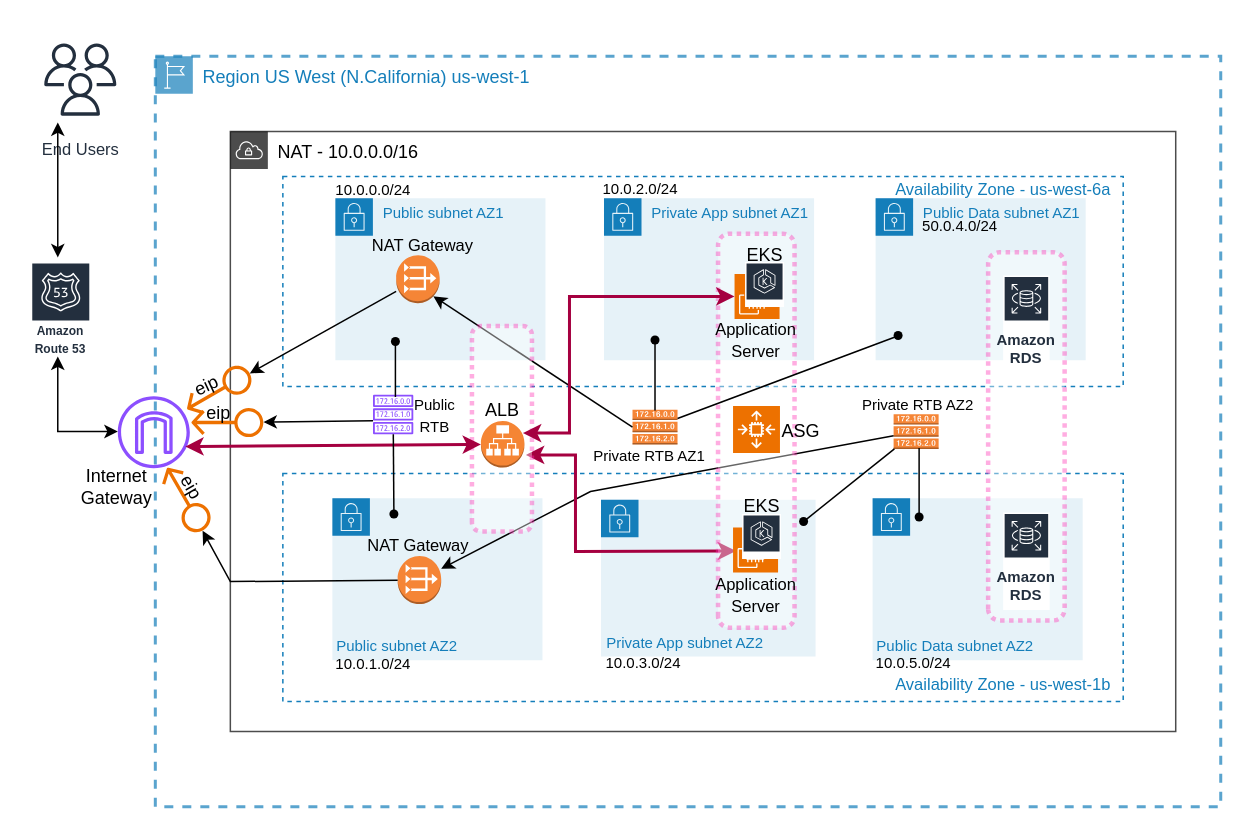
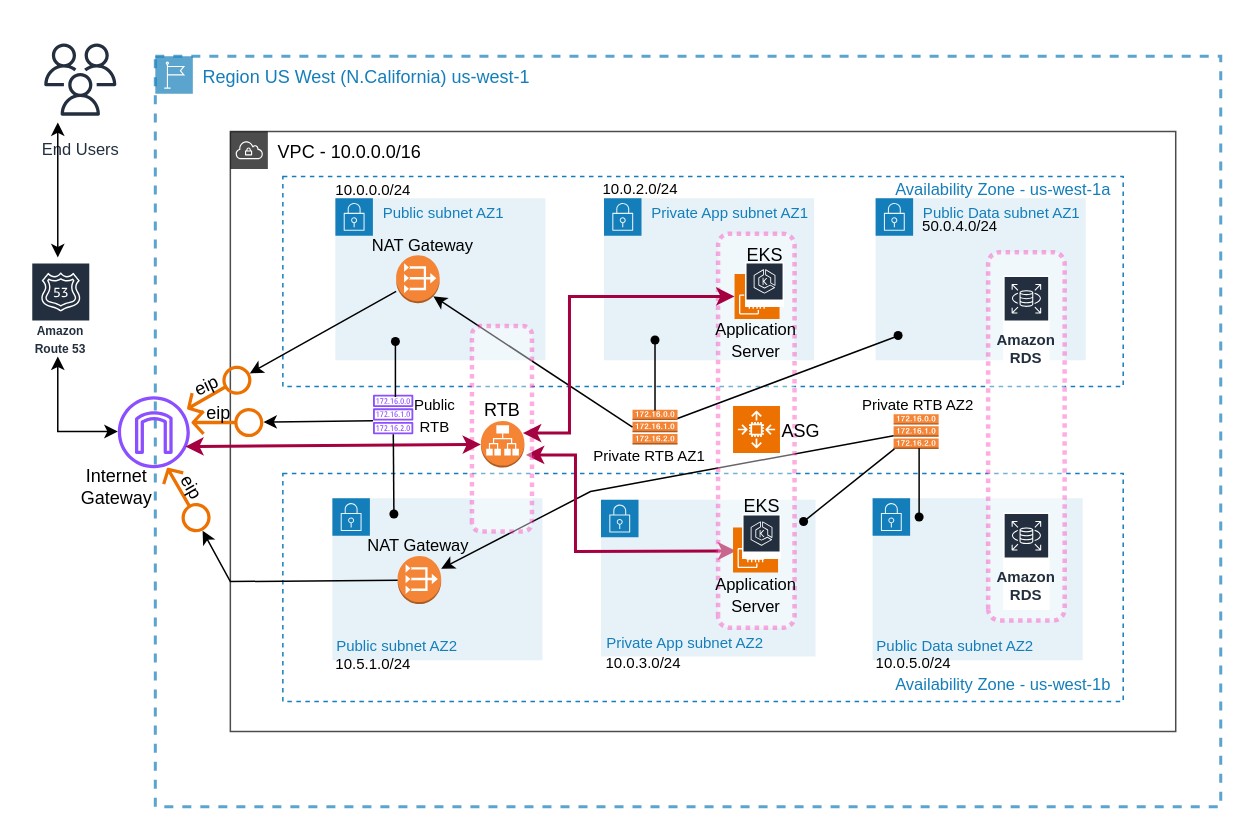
(352, 153) -> (352, 153)
(978, 190) -> (978, 190)
(503, 410) -> (503, 410)
(374, 664) -> (374, 664)
